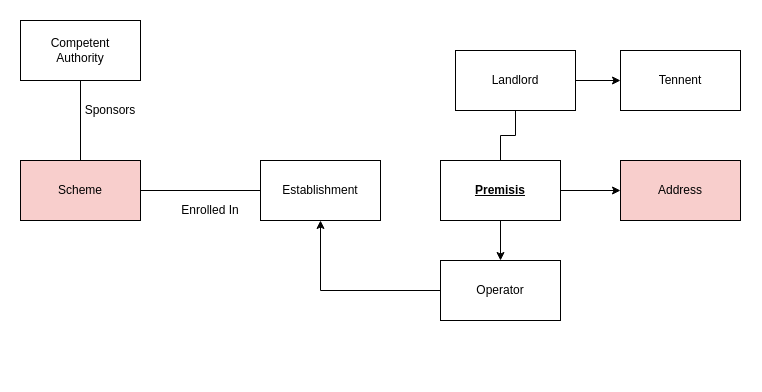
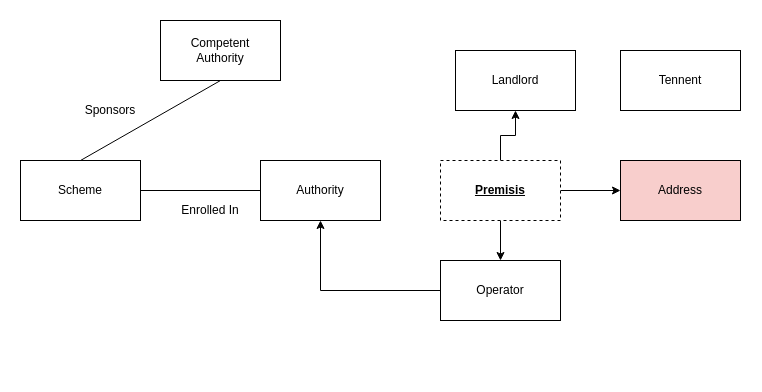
(81, 51) -> (221, 51)
(595, 81) -> none
(516, 117) -> (516, 119)
(81, 191) -> (81, 191)
(321, 191) -> (321, 191)
(501, 191) -> (501, 191)
